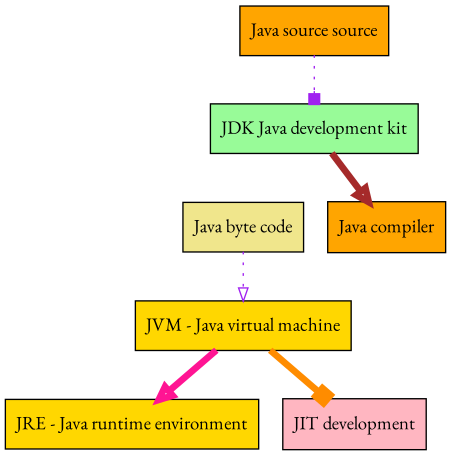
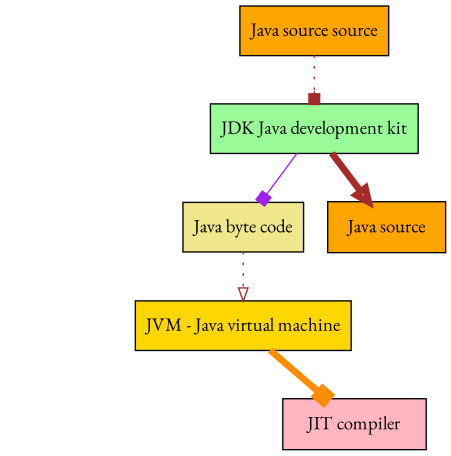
(314, 73) -> (314, 73)
none -> (283, 173)
(387, 227) -> (387, 227)
(243, 270) -> (243, 270)
(132, 424) -> none
(355, 424) -> (355, 424)
